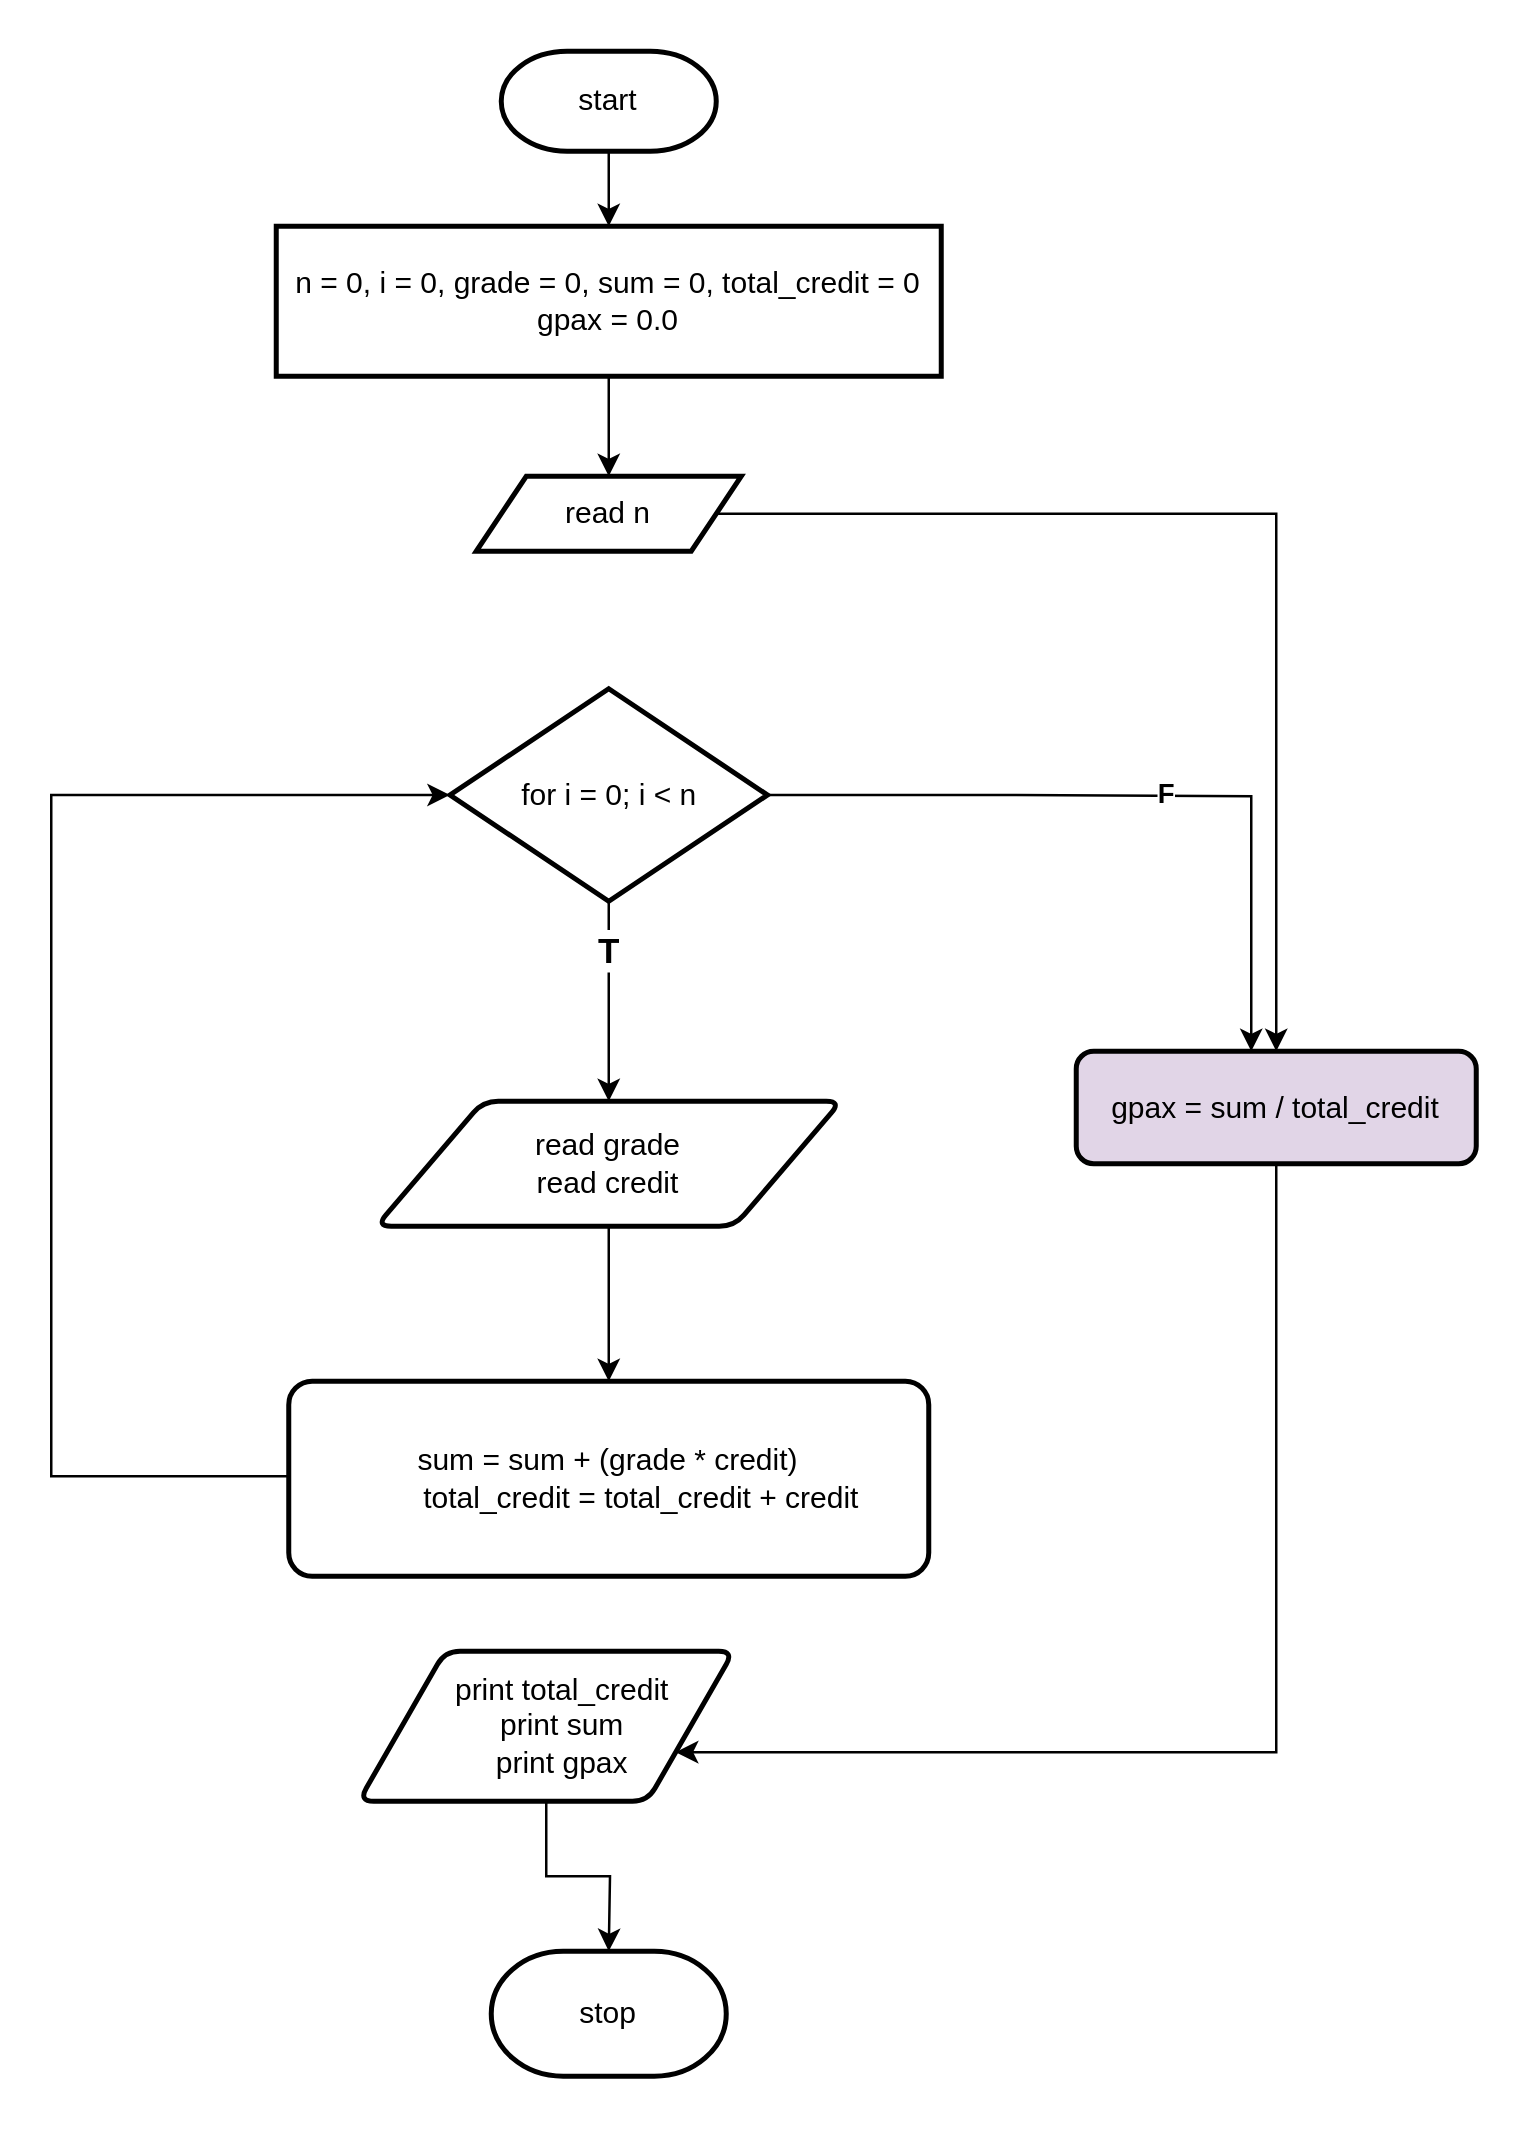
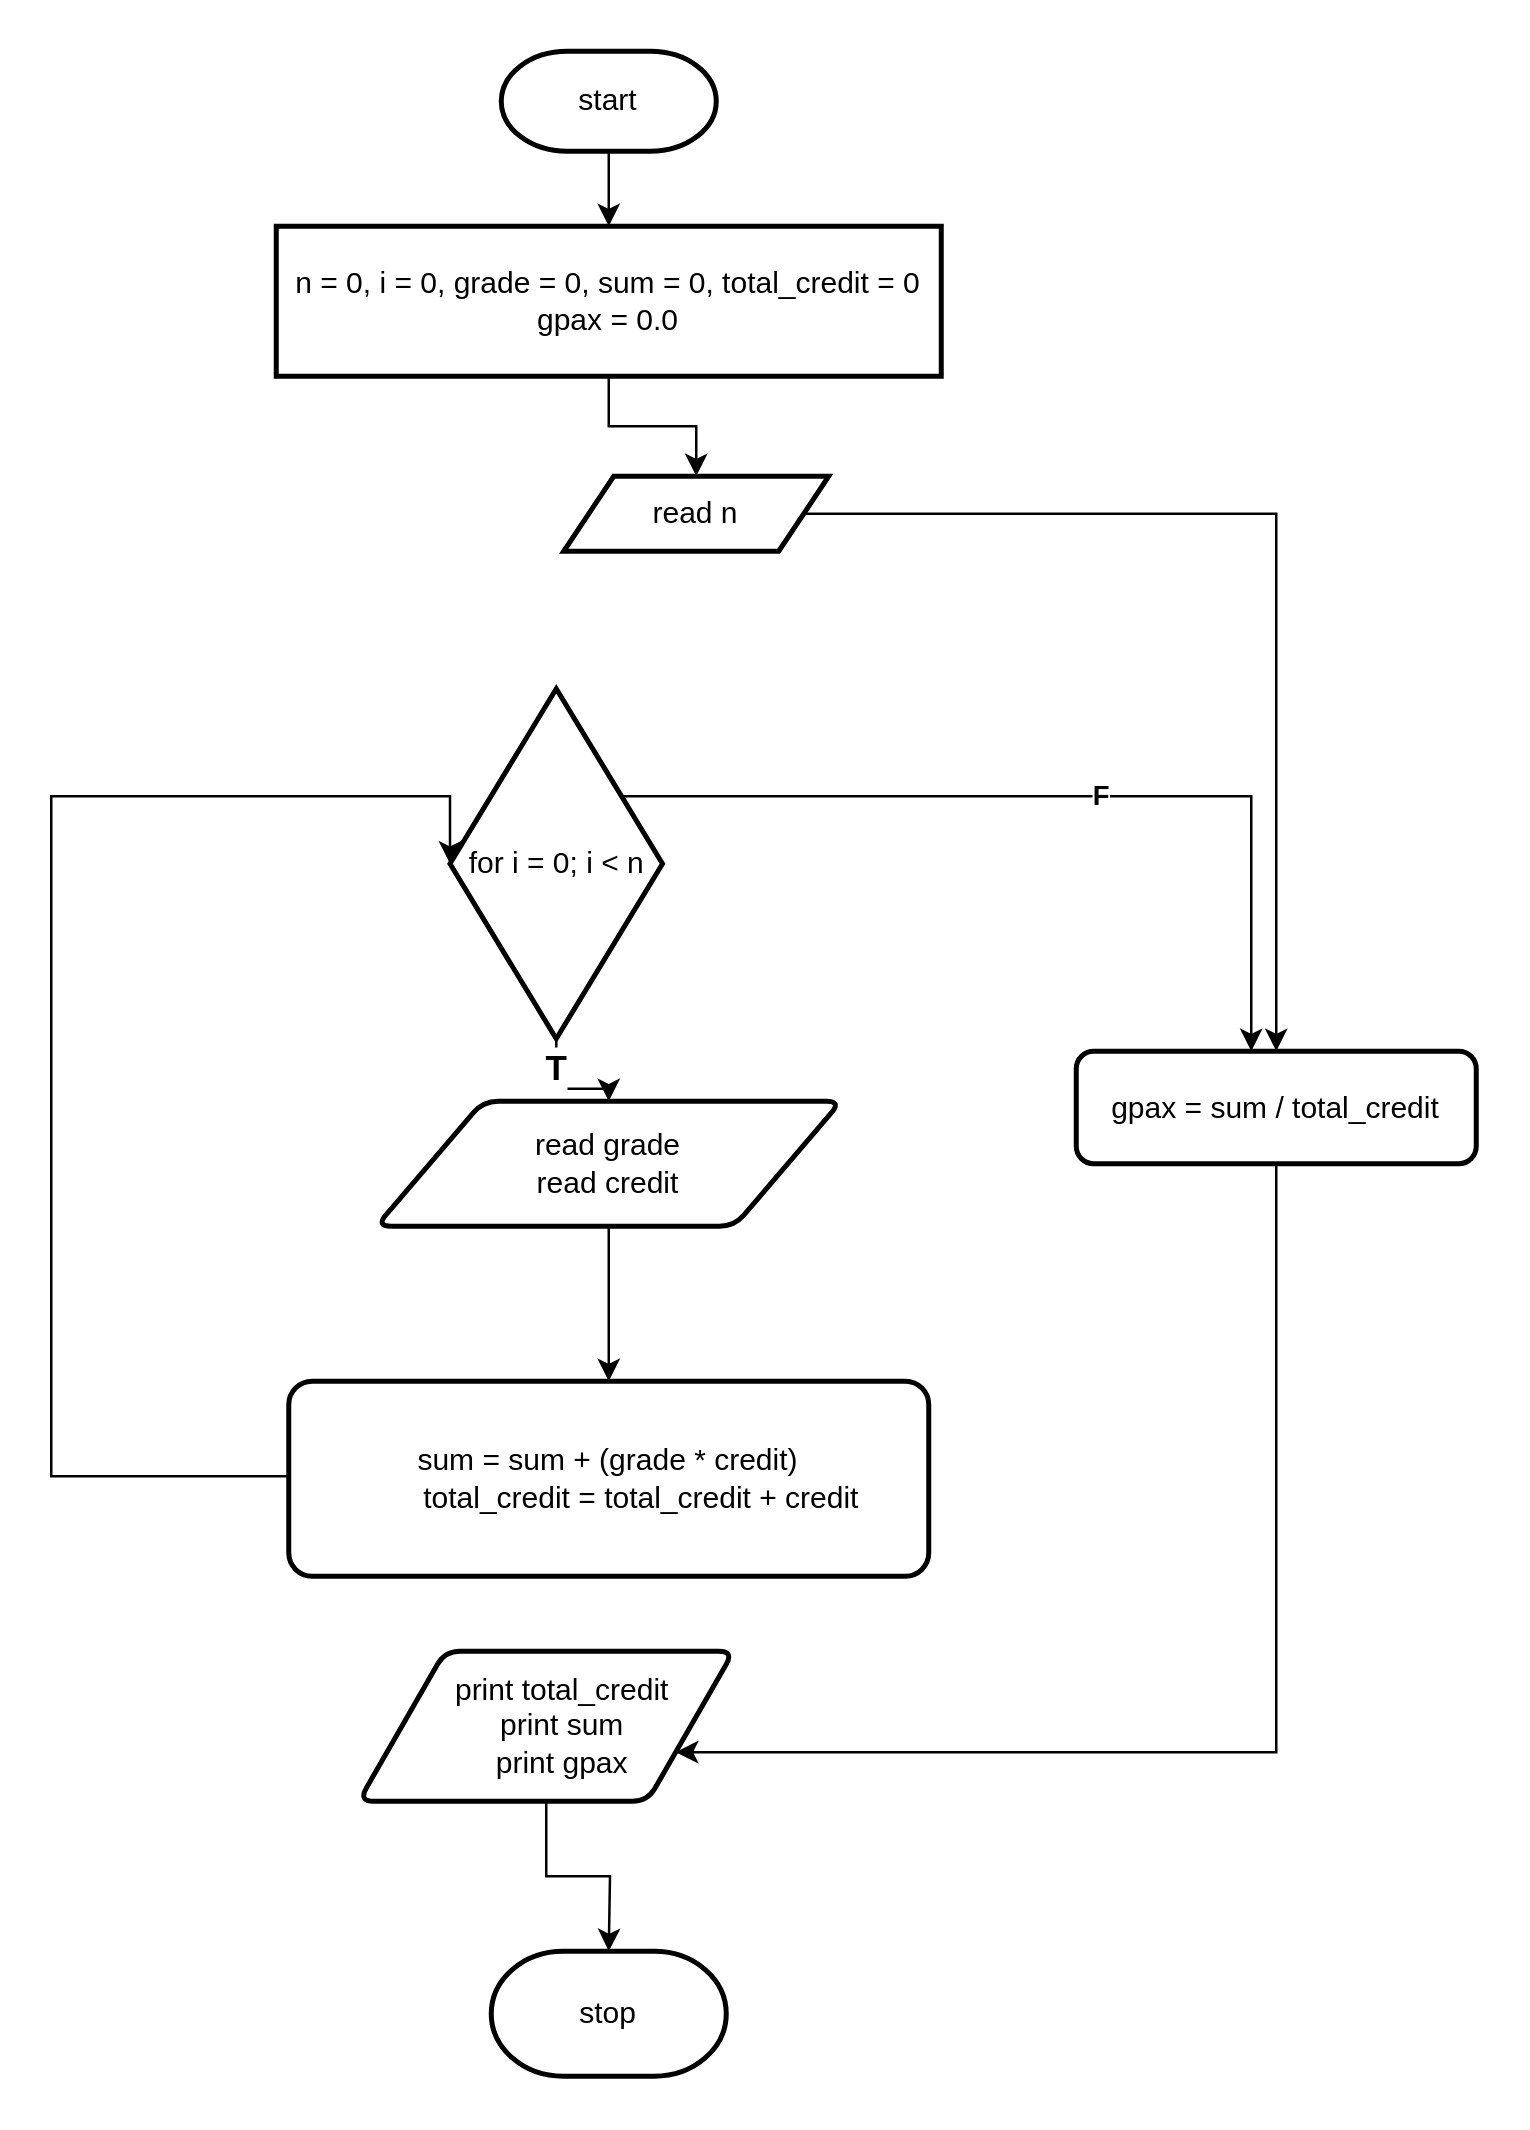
(609, 514) -> (696, 514)
(609, 795) -> (556, 864)
(1276, 1108) -> (1276, 1108)
